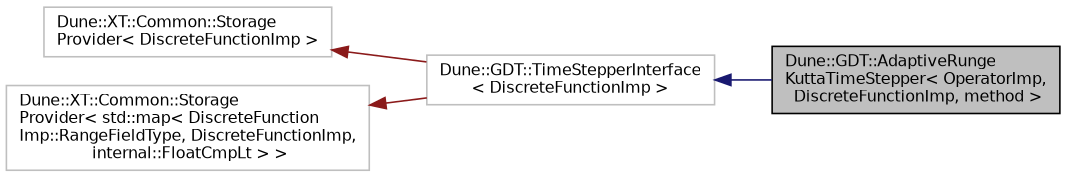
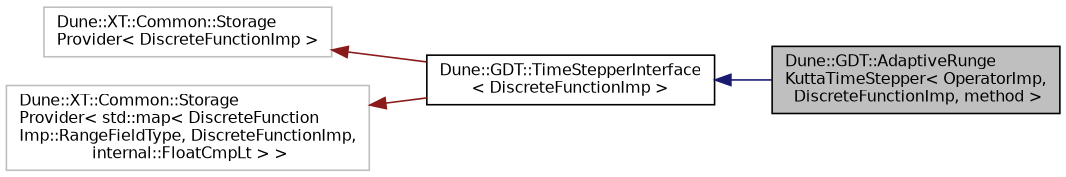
(571, 80) -> (571, 80)
